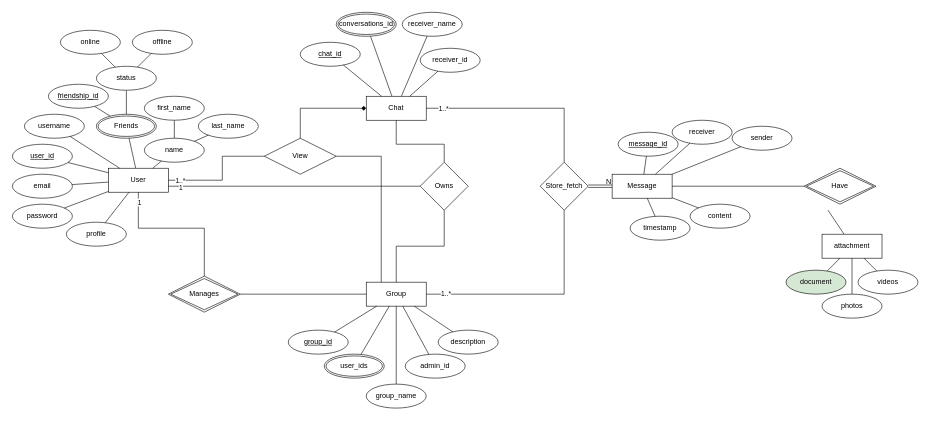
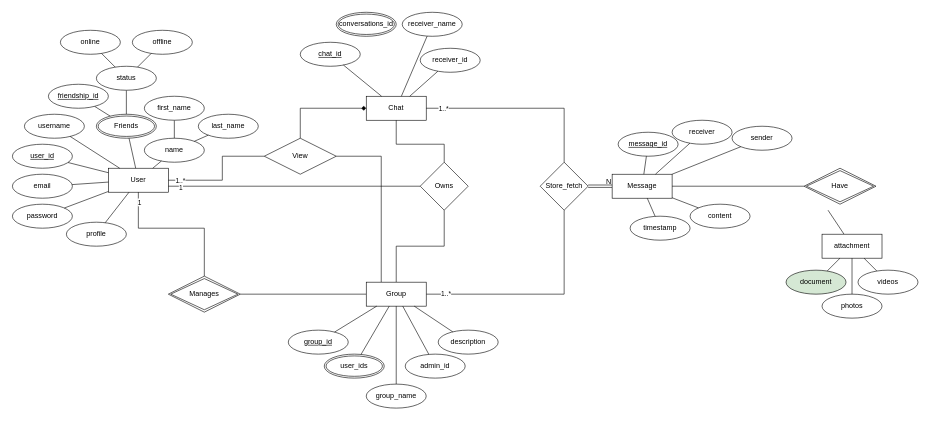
(381, 67) -> none
